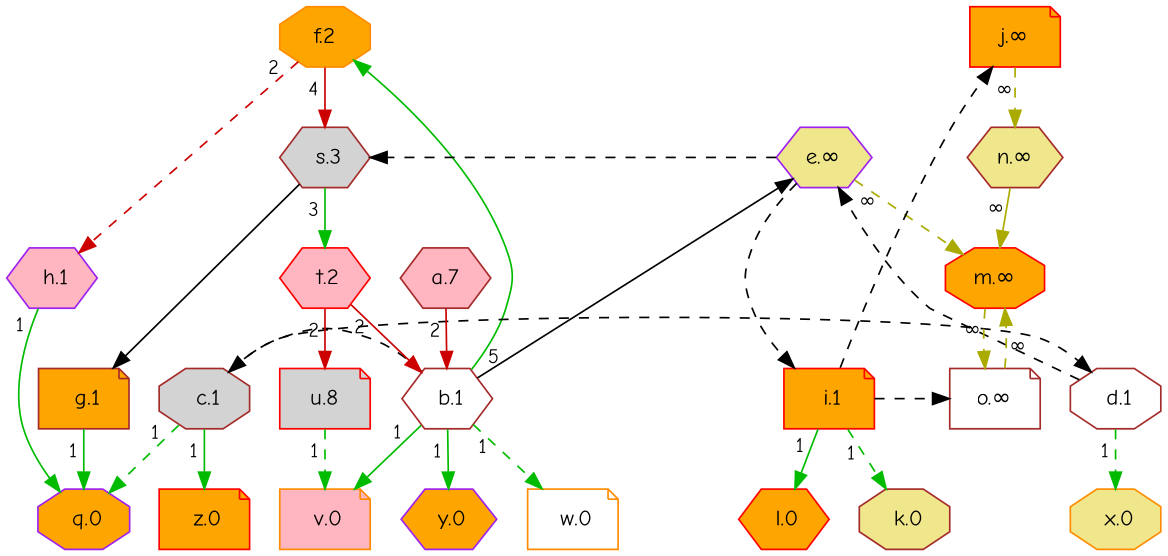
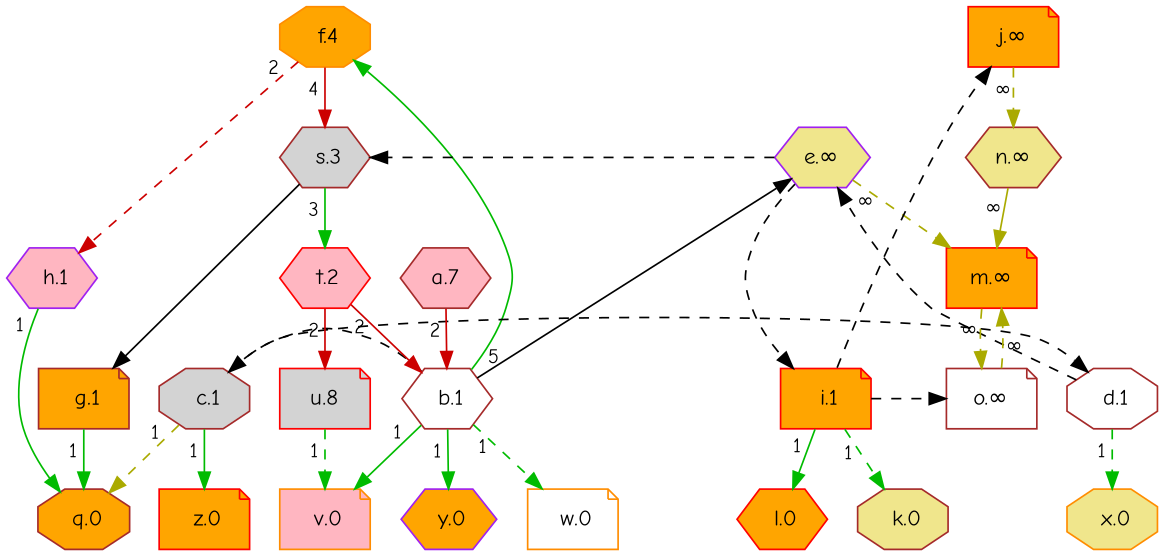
(325, 37) -> (325, 37)
(995, 278) -> (992, 278)
(150, 453) -> (150, 453)
(84, 519) -> (84, 519)
